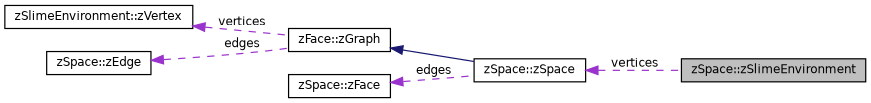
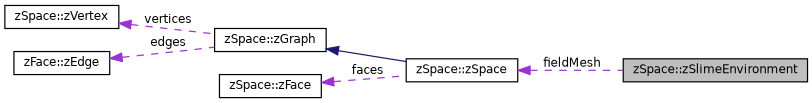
(99, 17) -> (62, 17)
(340, 40) -> (270, 40)
(99, 63) -> (62, 63)
(634, 64) -> (570, 64)
(432, 71) -> (366, 71)
